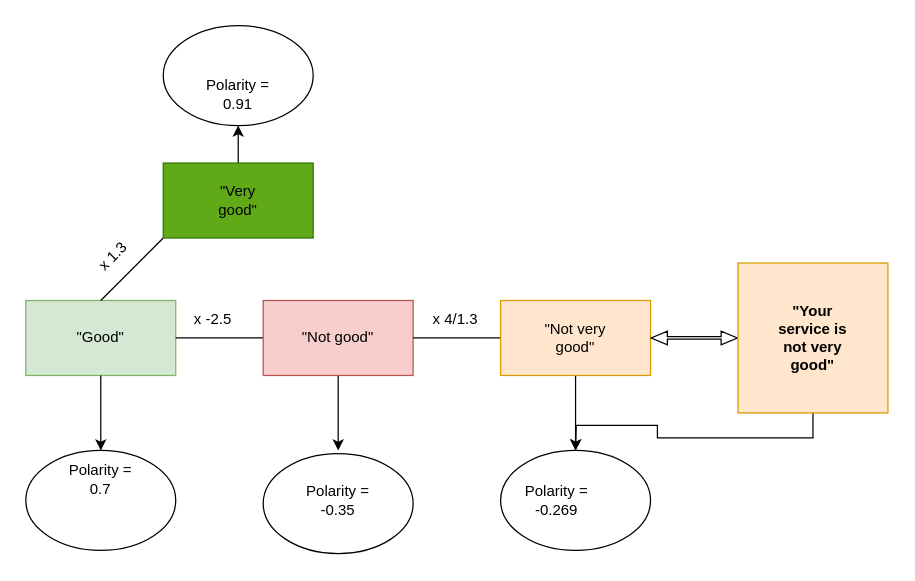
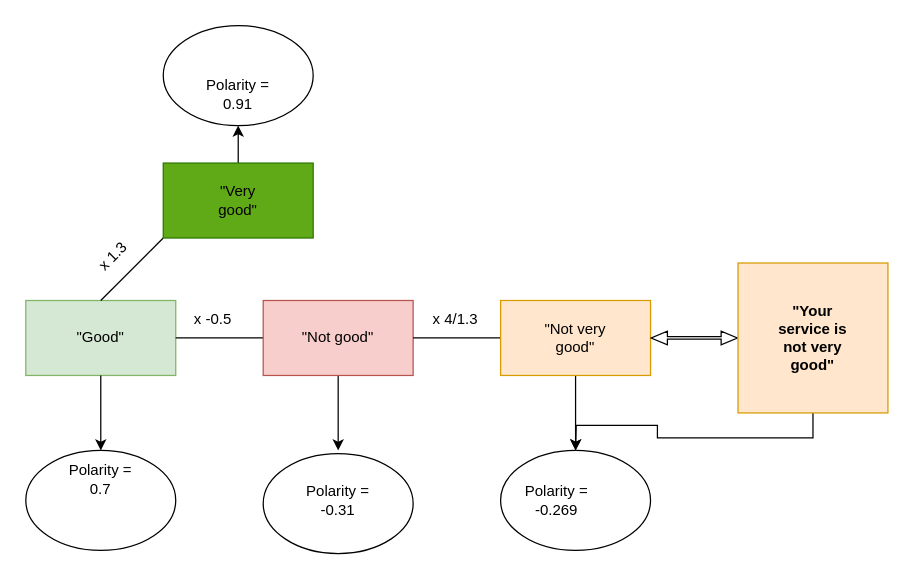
(213, 319) -> (213, 319)
(338, 501) -> (338, 501)
